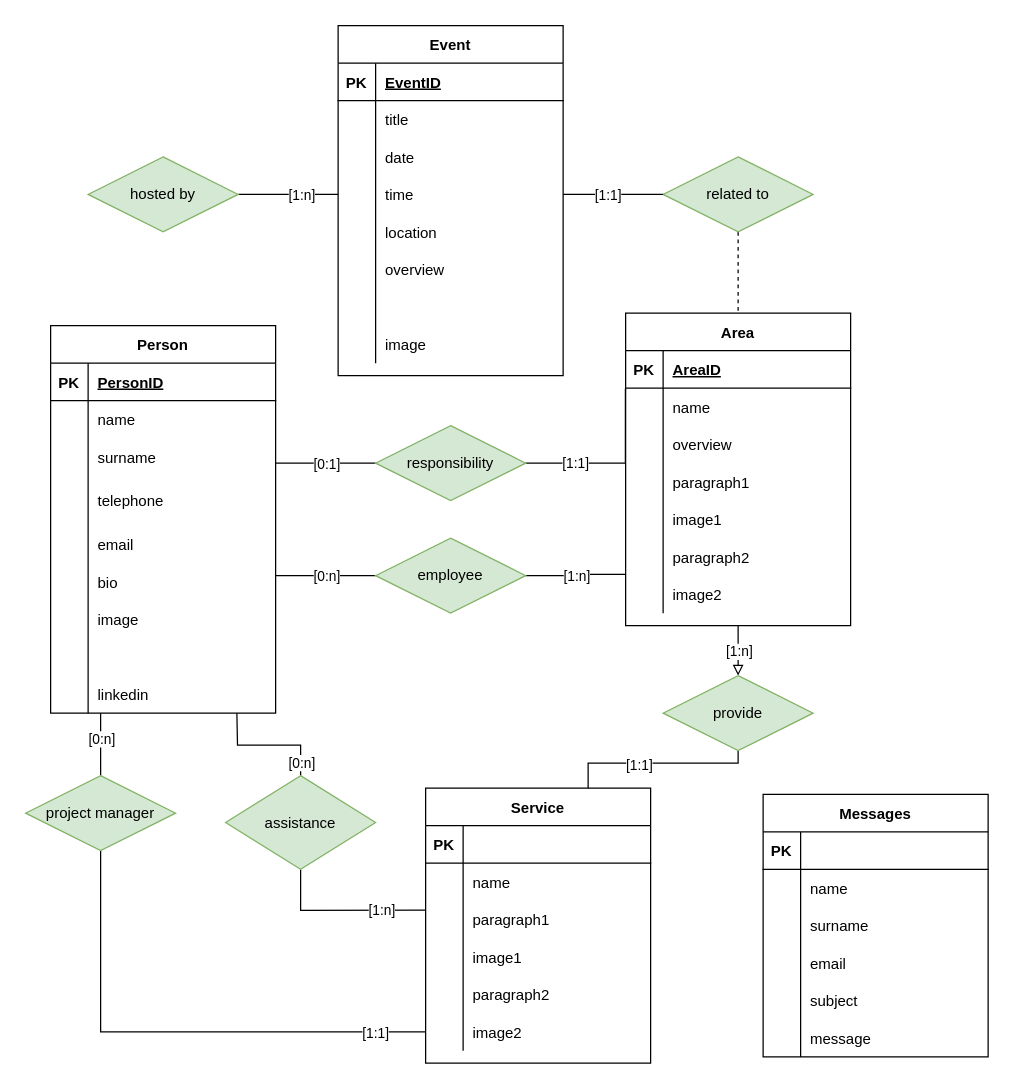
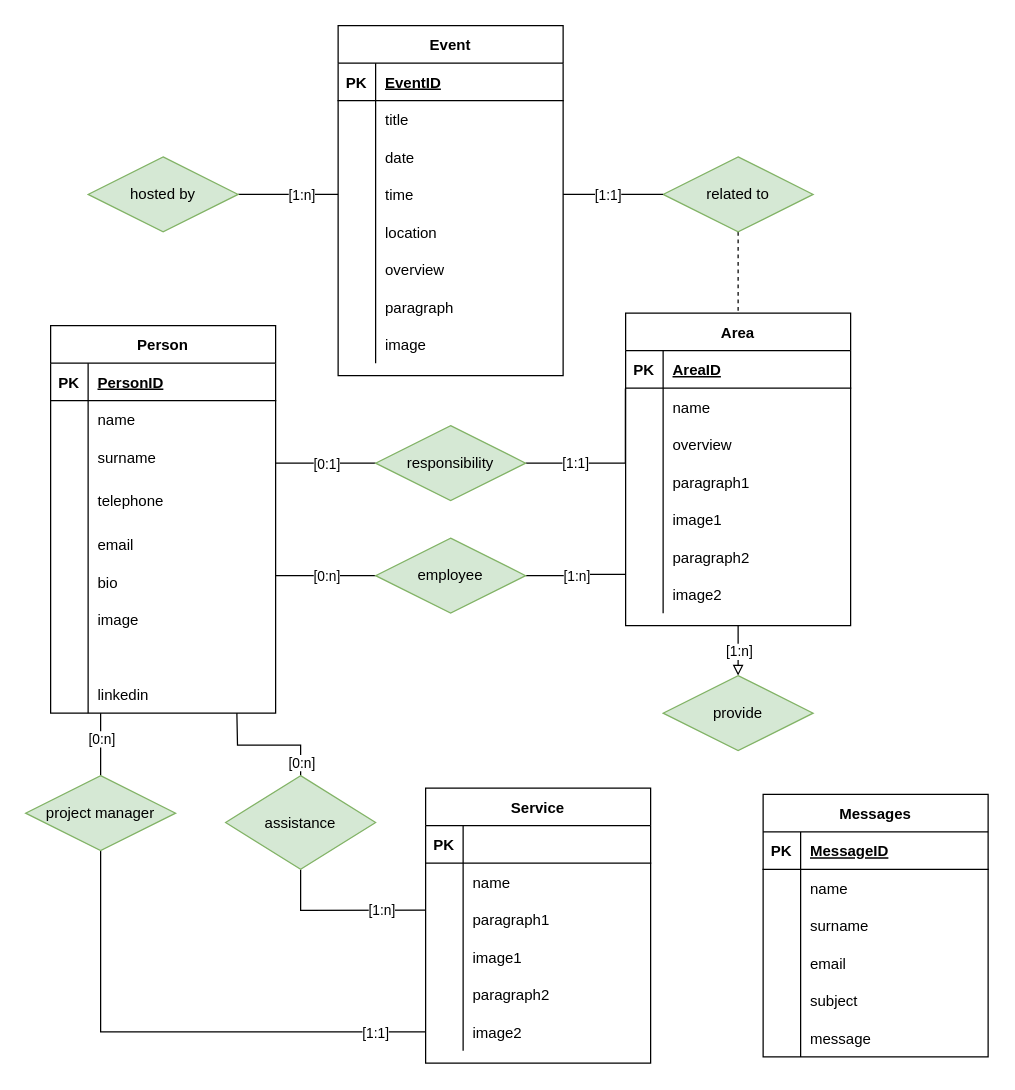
none -> (469, 307)
(657, 763) -> none
none -> (894, 851)
